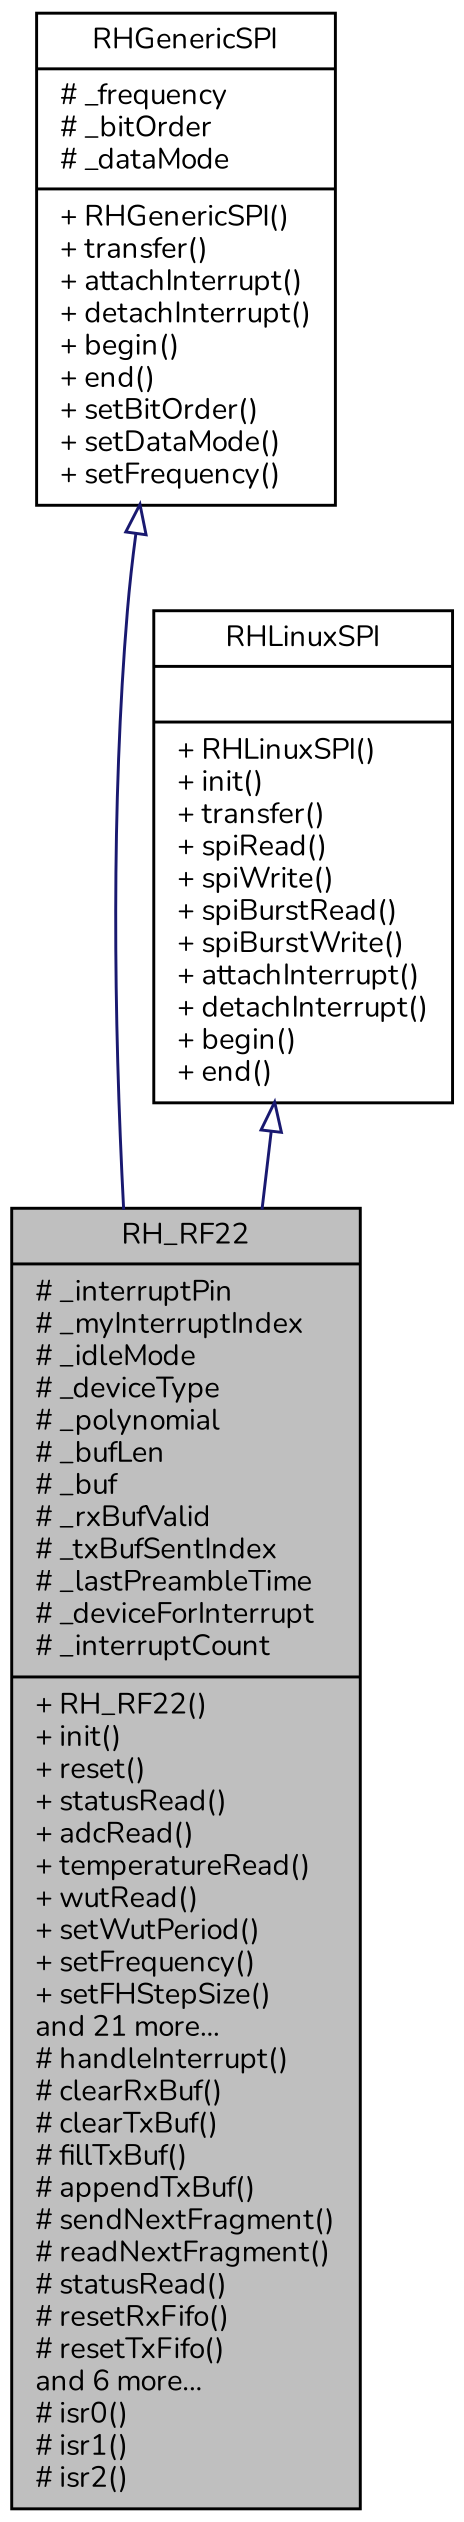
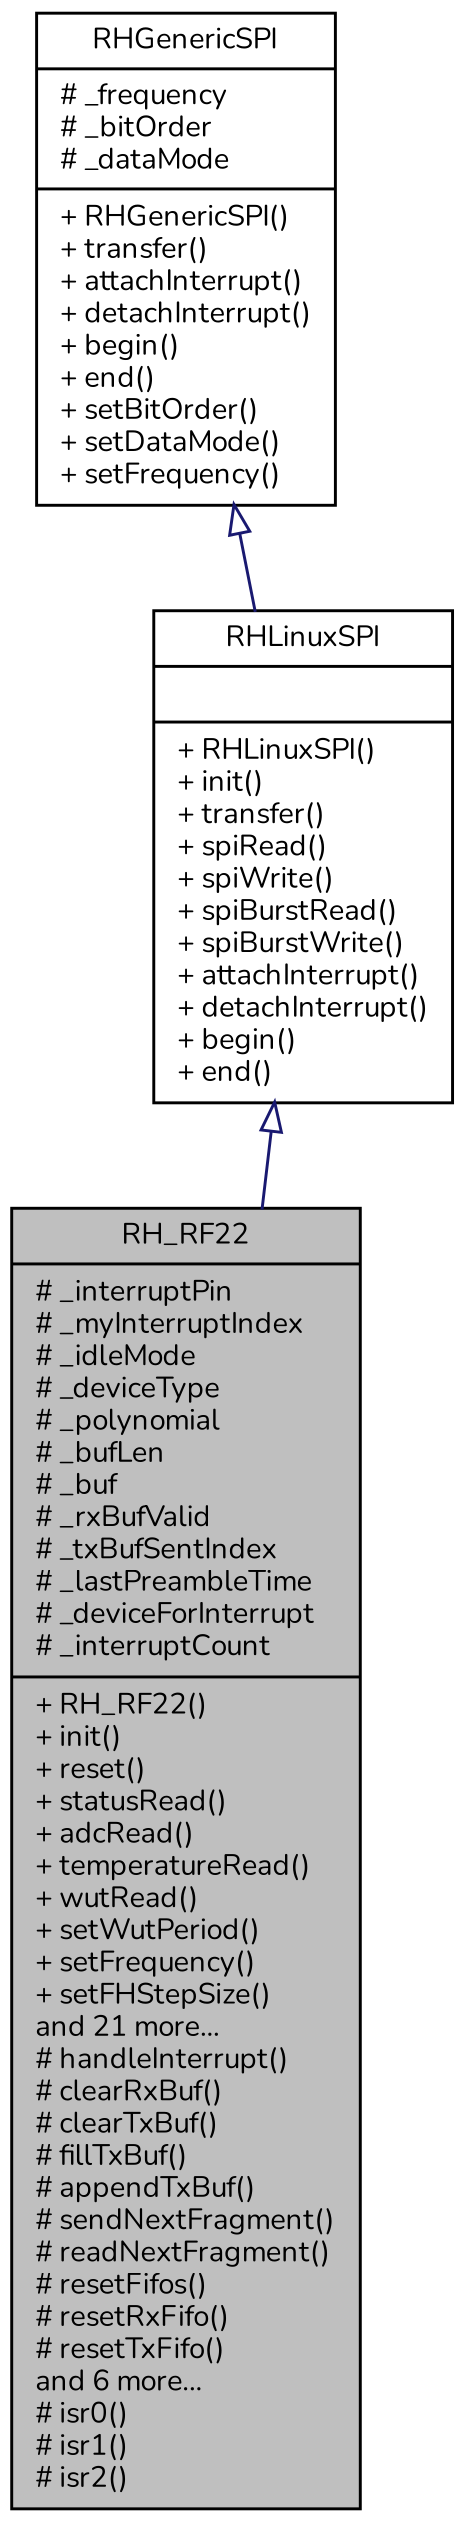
(116, 871) -> (248, 573)
(132, 2285) -> (122, 2285)
